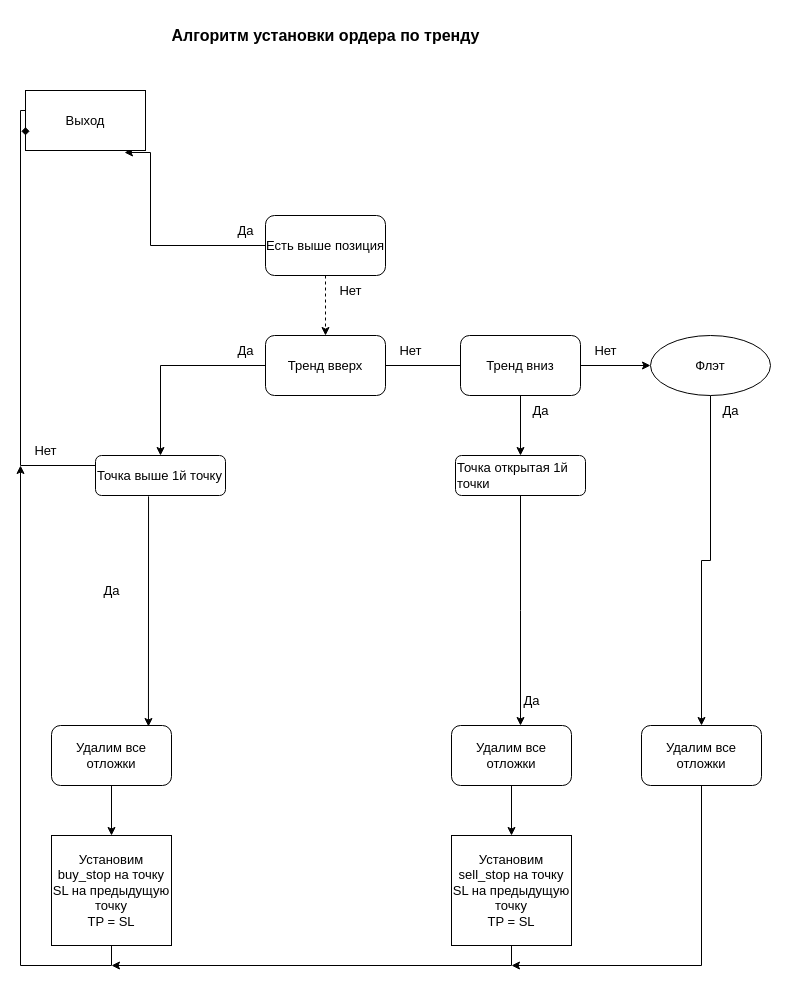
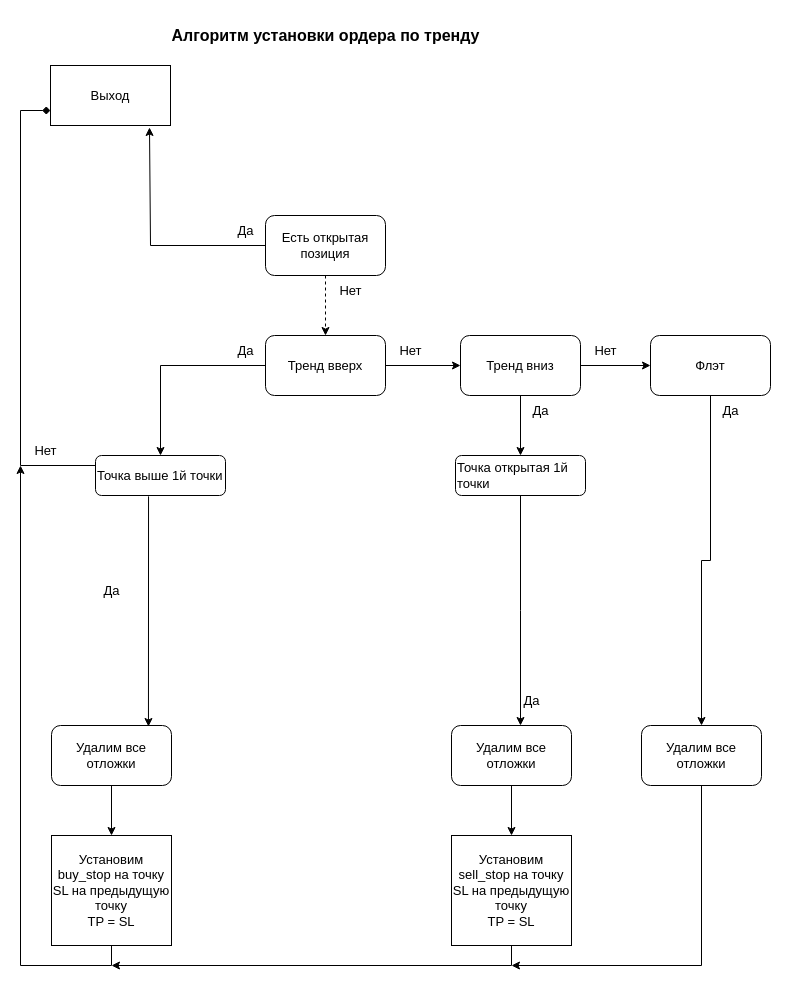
(86, 121) -> (111, 96)
(326, 246) -> (326, 246)
(454, 366) -> (452, 366)
(711, 366) -> (711, 366)
(162, 476) -> (162, 476)
